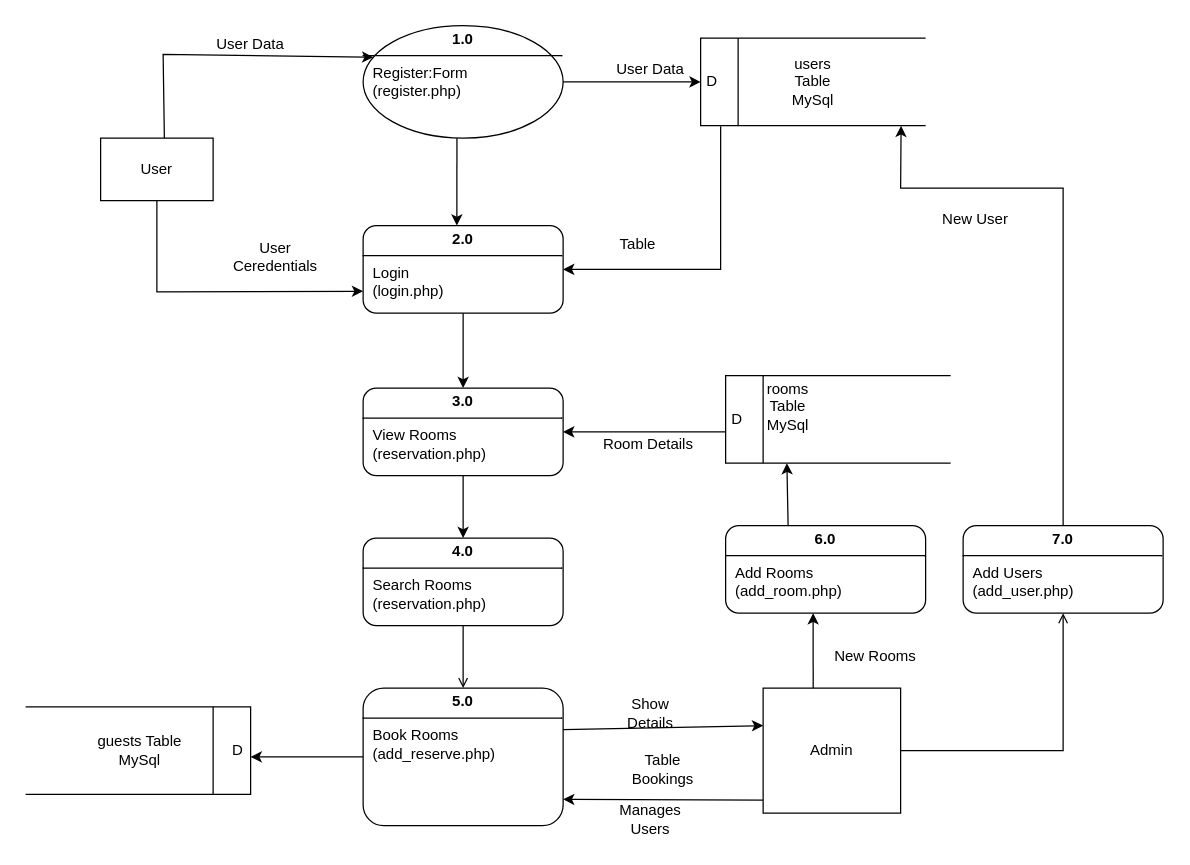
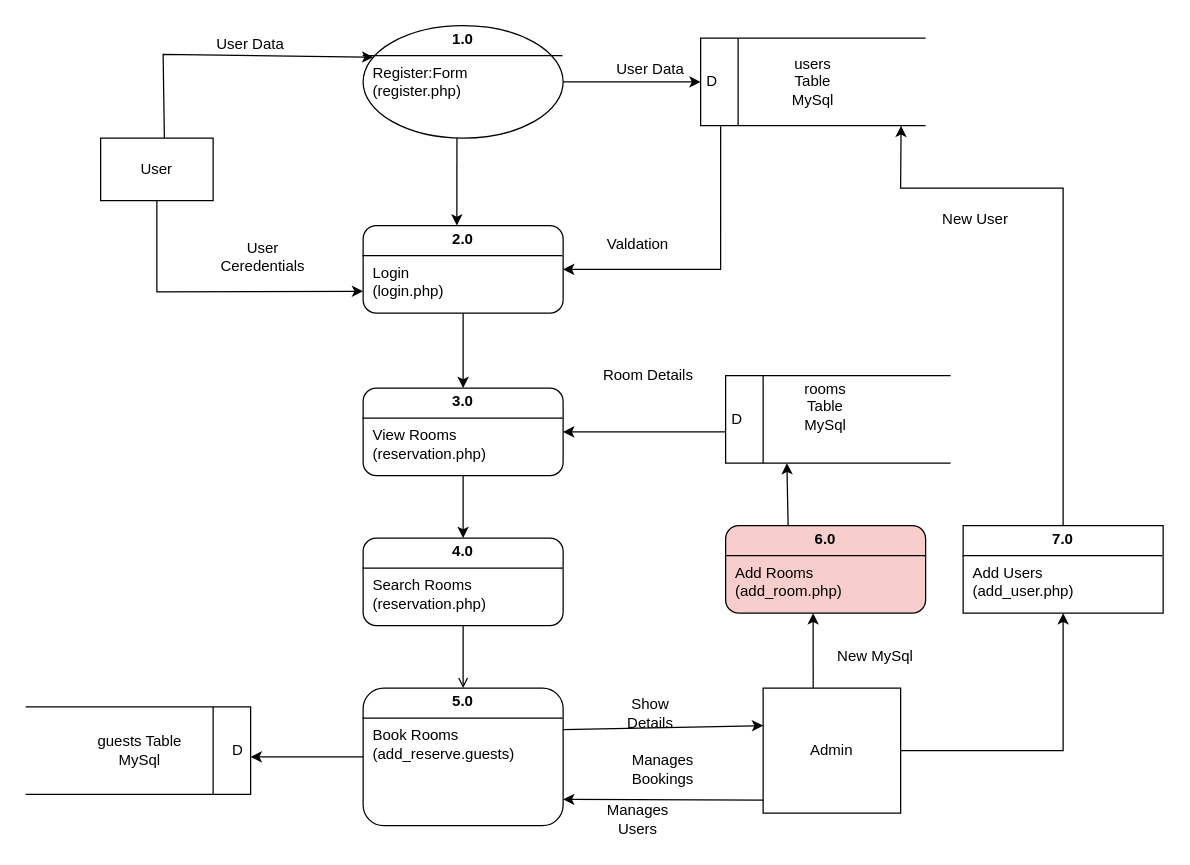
(638, 244) -> (638, 244)
(276, 257) -> (263, 257)
(788, 407) -> (826, 407)
(651, 444) -> (651, 376)
(826, 569) -> (826, 569)
(1063, 569) -> (1063, 569)
(1063, 621) -> (1063, 623)
(876, 657) -> (876, 657)
(433, 715) -> (445, 715)
(663, 769) -> (663, 769)
(651, 819) -> (638, 819)
